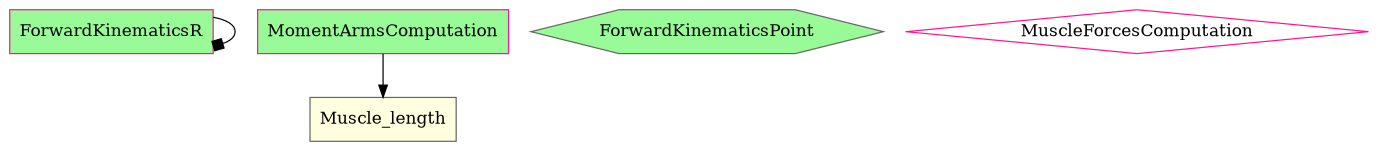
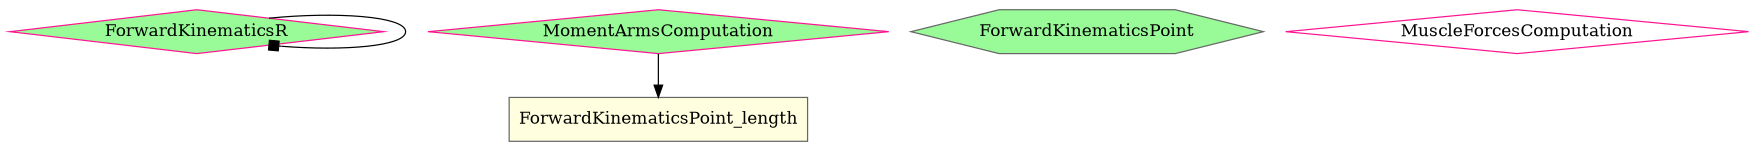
(111, 32) -> (197, 32)
(383, 32) -> (658, 32)
(383, 119) -> (658, 119)
